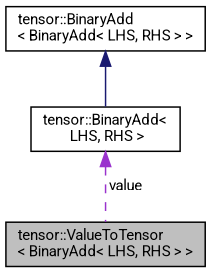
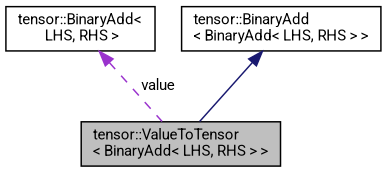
(106, 87) -> (226, 92)
